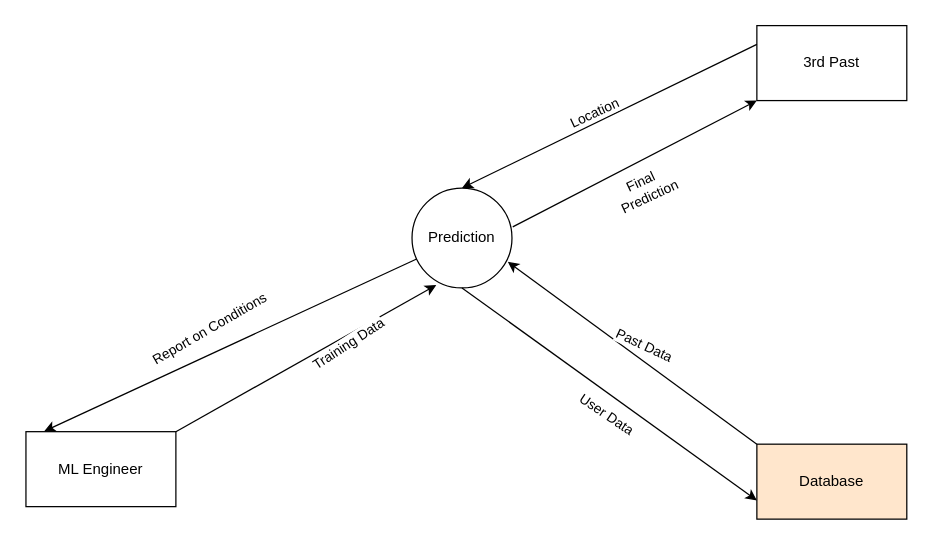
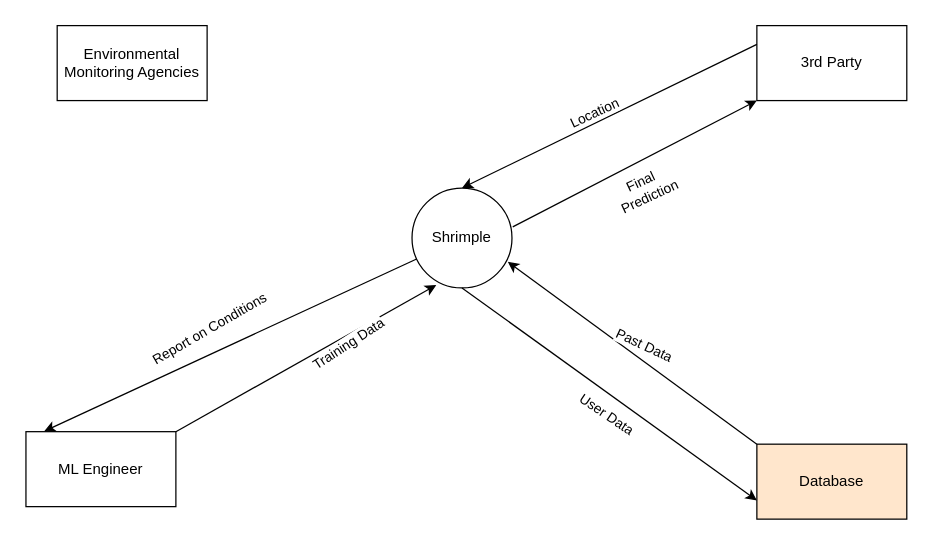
none -> (132, 63)
(832, 63) -> (832, 63)
(462, 238) -> (462, 238)
